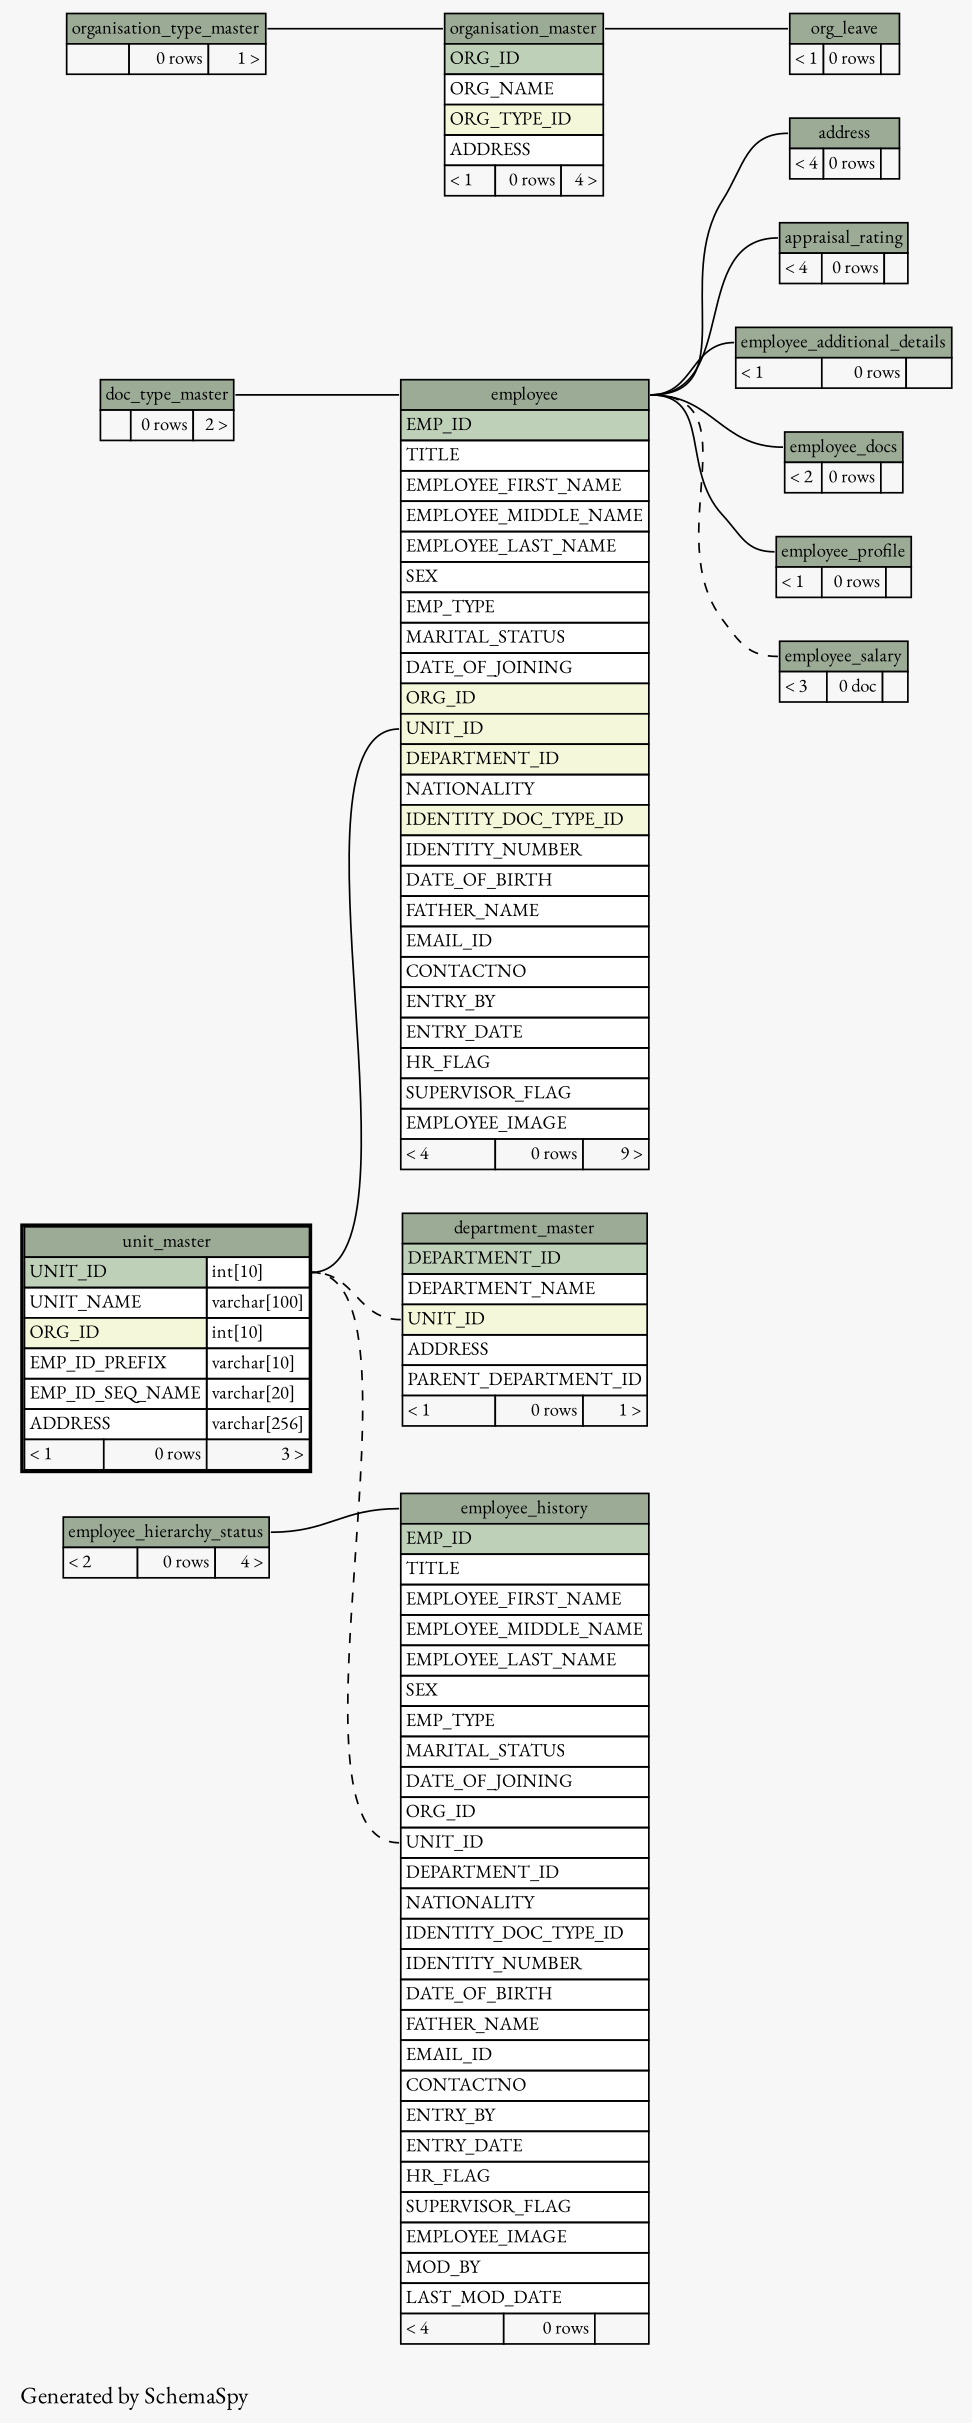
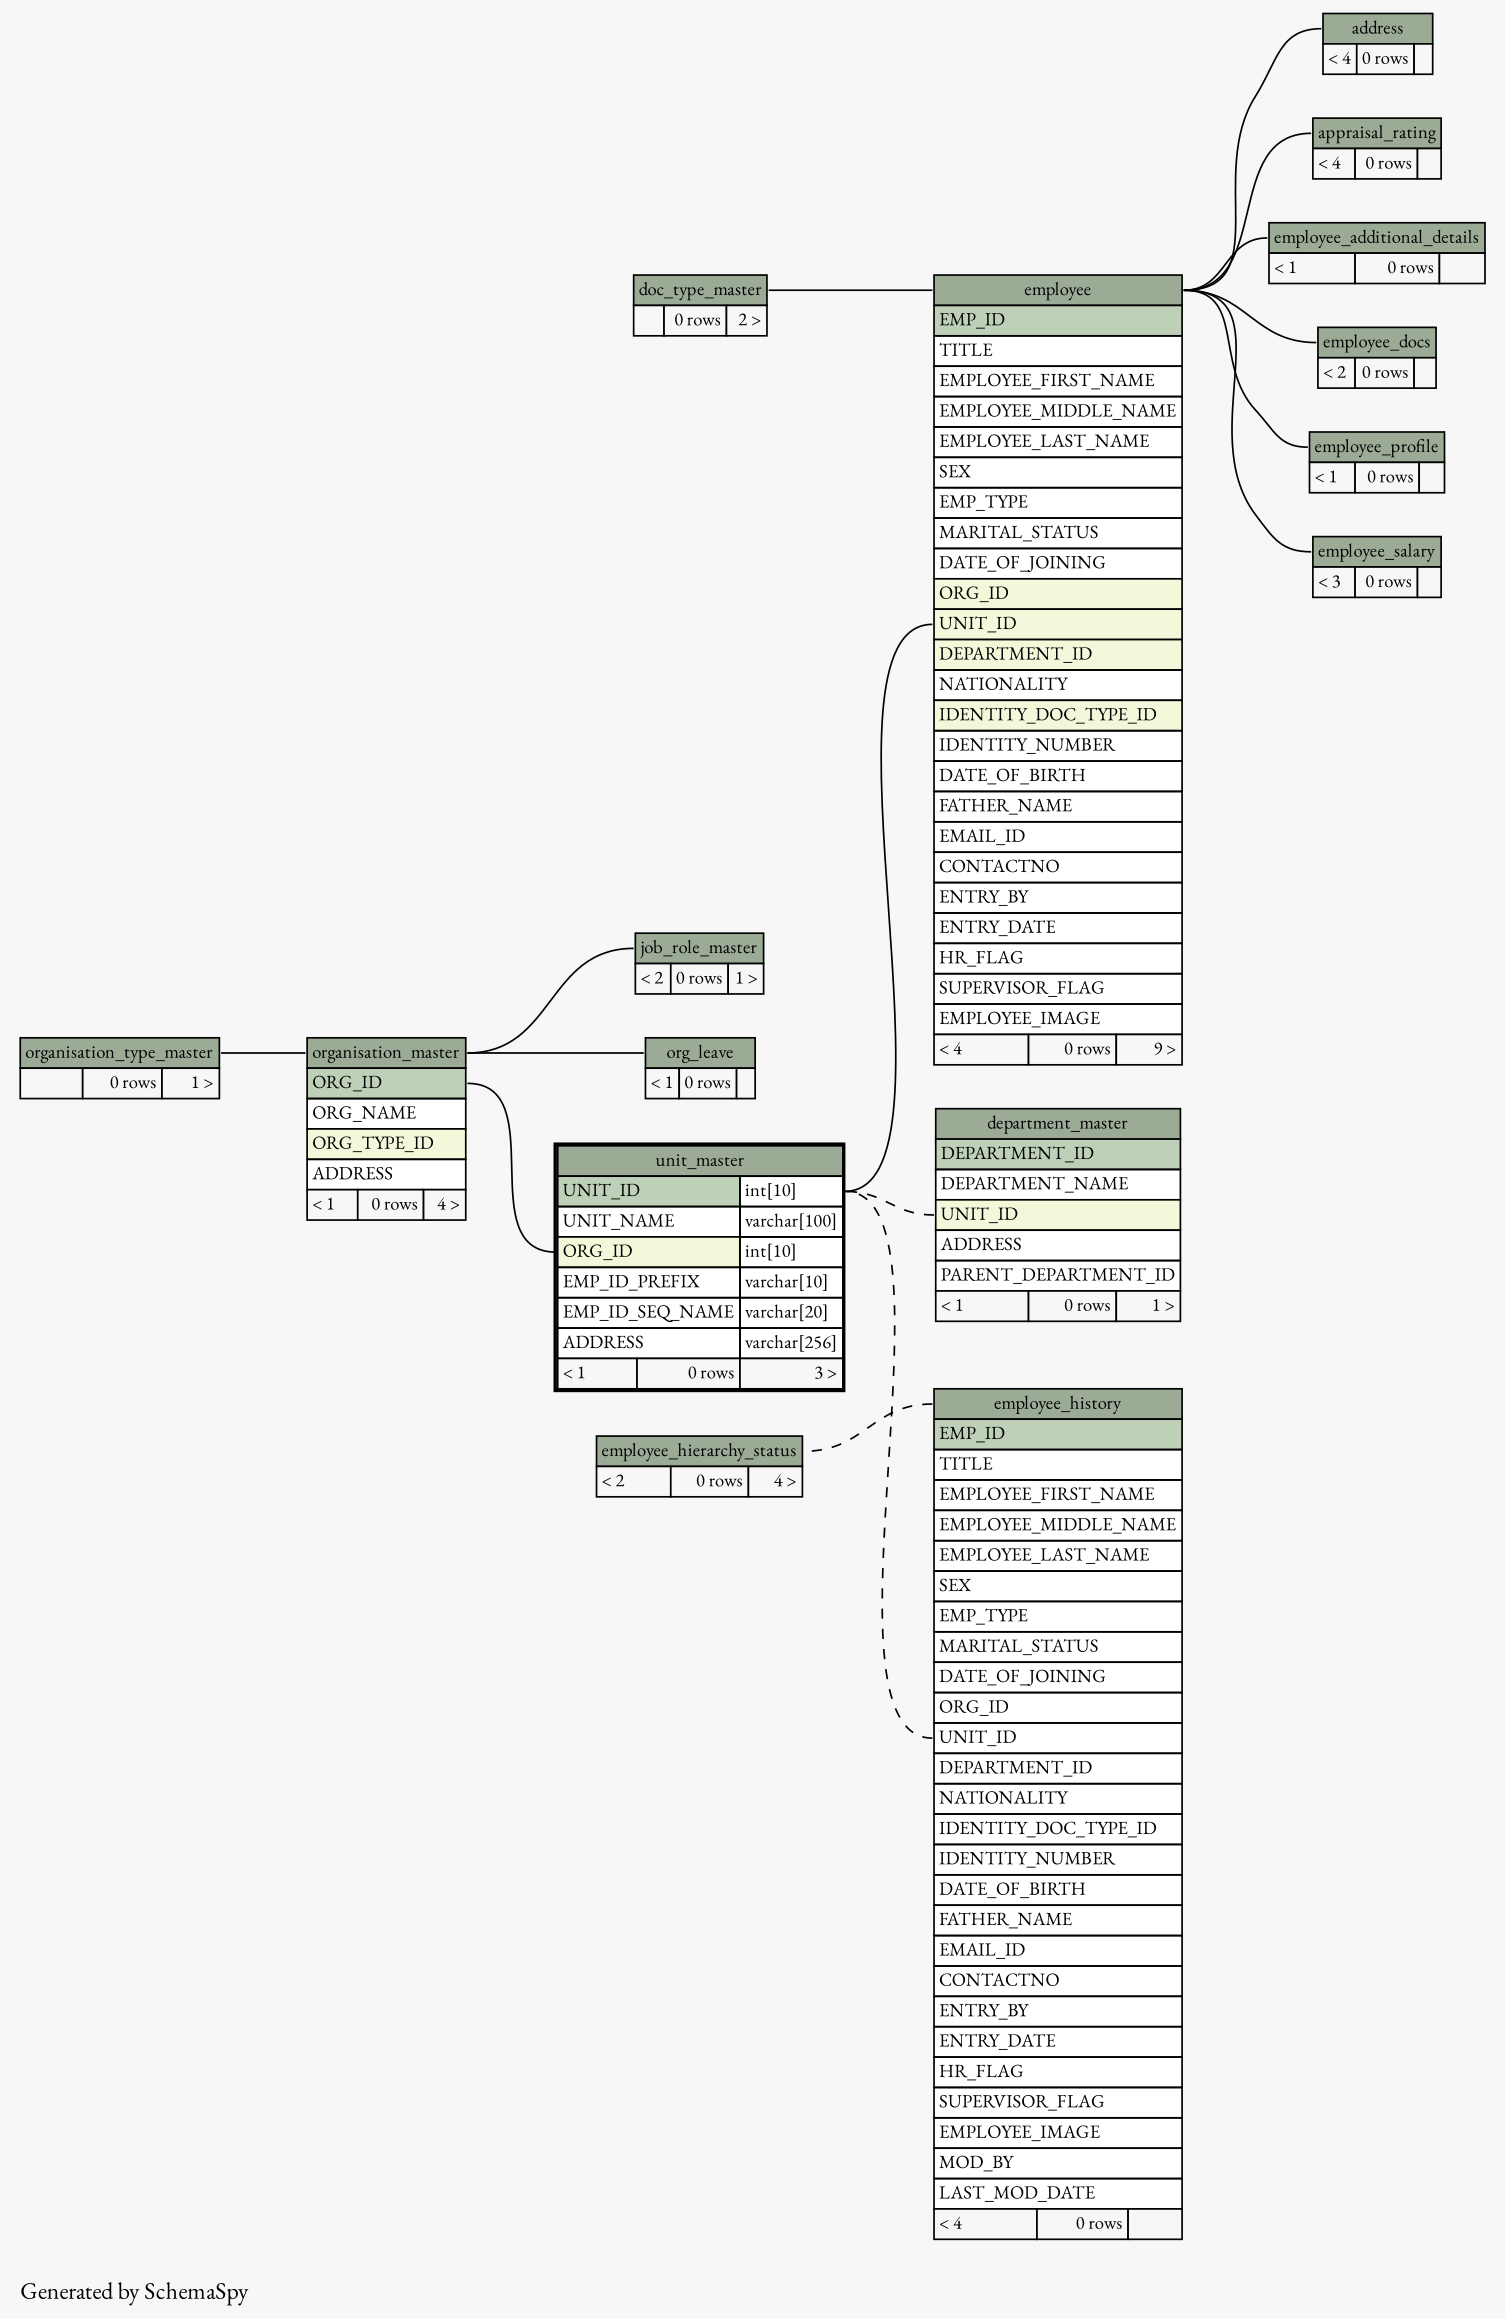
(699, 529) -> (1233, 424)
(858, 686) -> (1389, 581)
none -> (699, 964)
none -> (512, 1168)
(335, 1520) -> (868, 1428)
